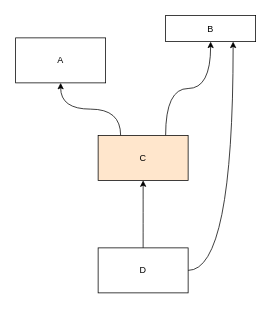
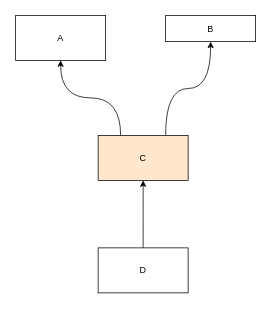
(60, 60) -> (60, 38)
(227, 179) -> none
